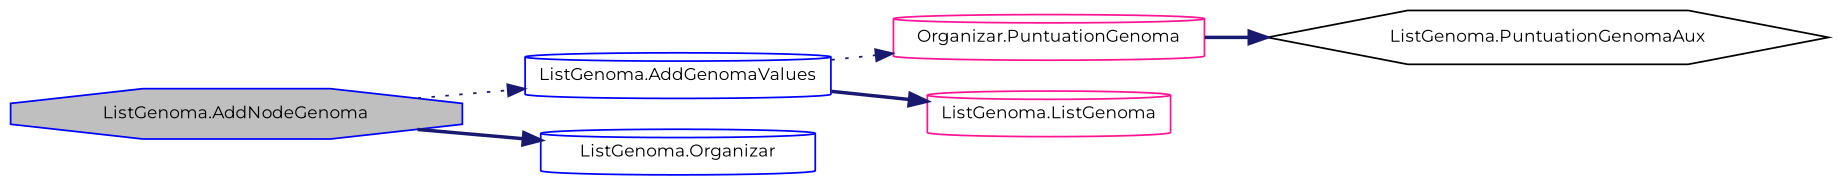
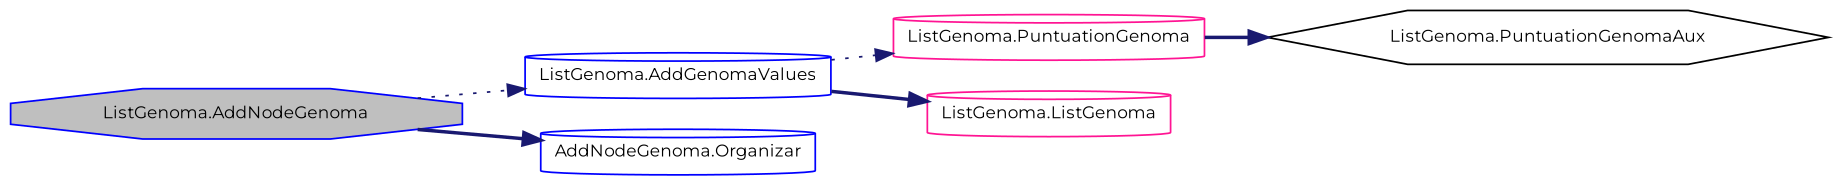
(1049, 37) -> (1049, 37)
(678, 152) -> (678, 152)
